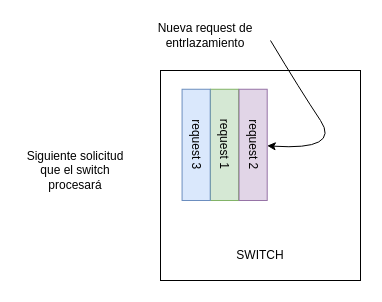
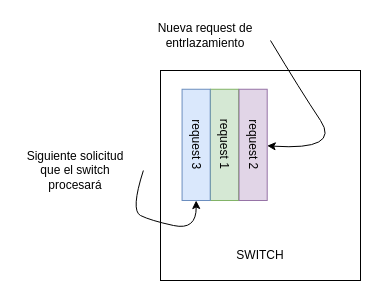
none -> (150, 219)
